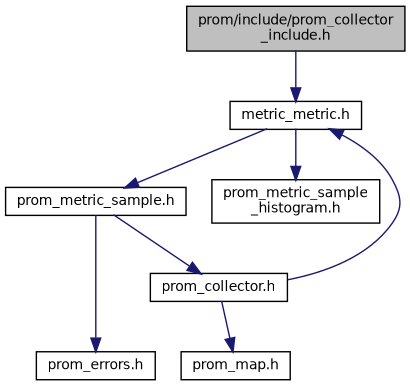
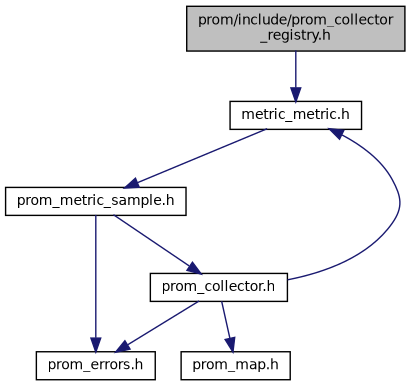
(296, 29) -> (296, 29)
(296, 201) -> none
none -> (163, 323)
